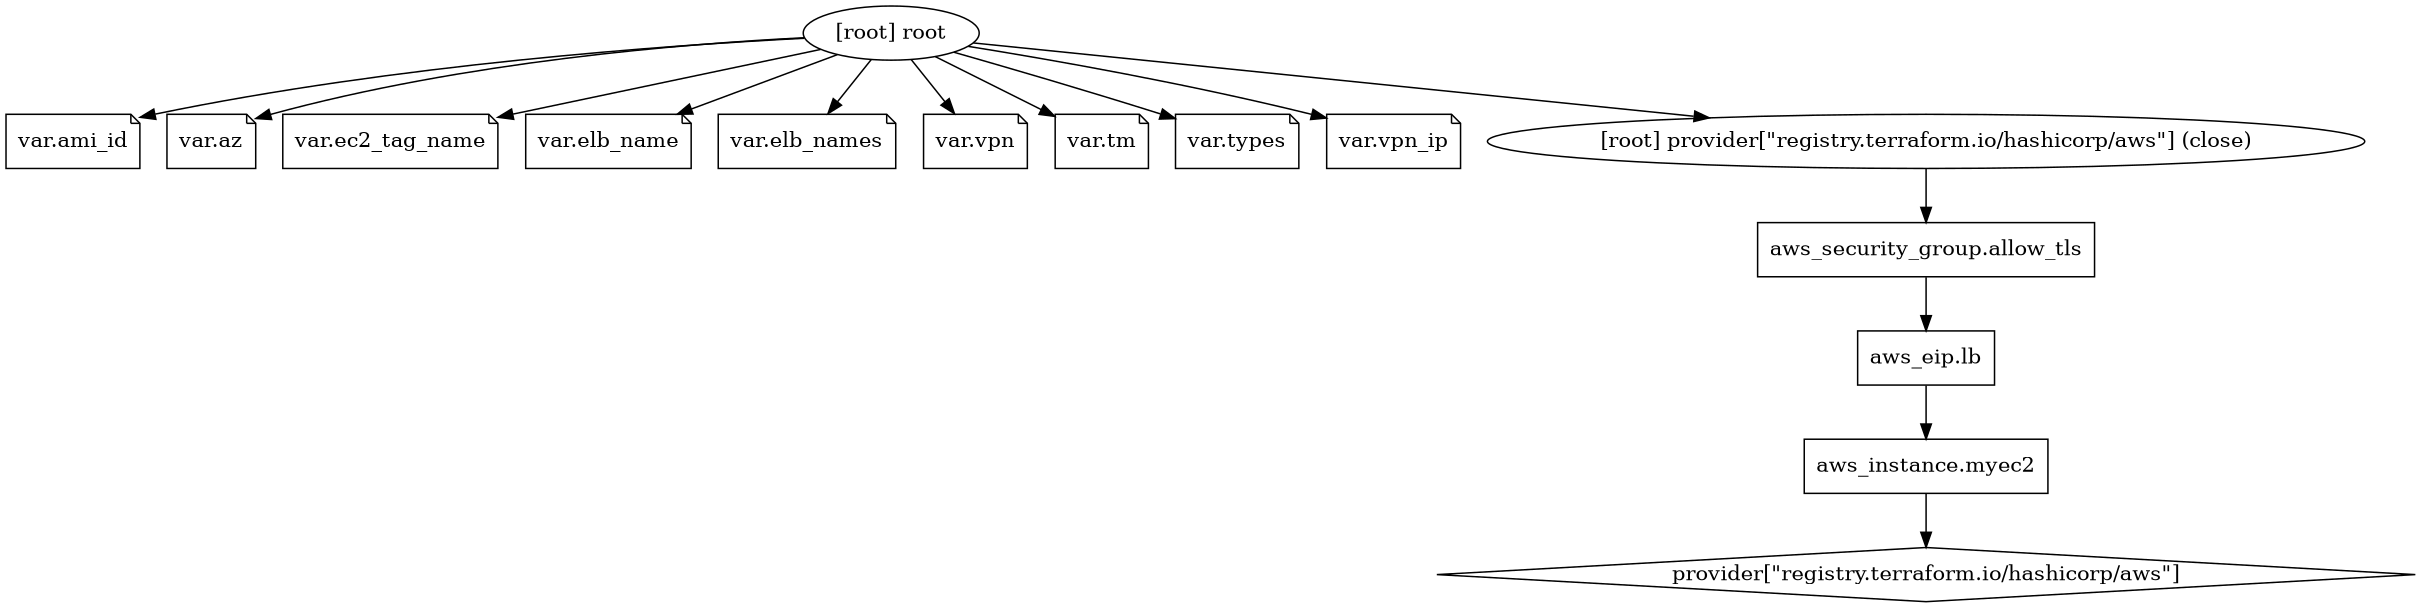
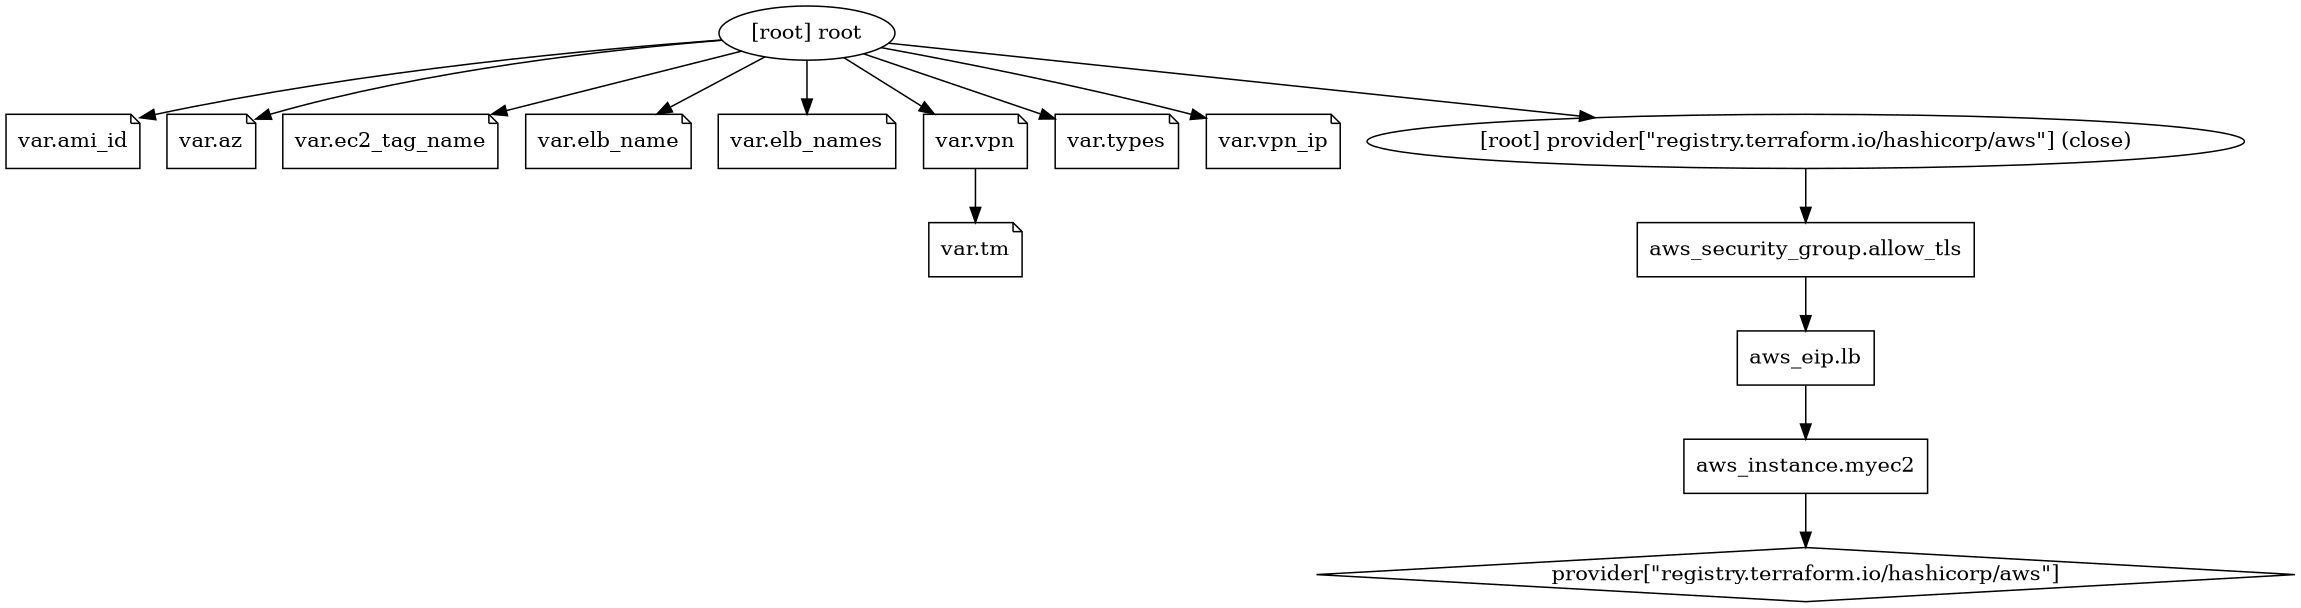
(988, 83) -> (975, 188)
